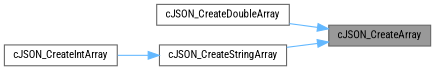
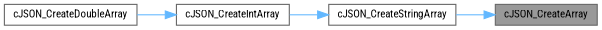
(303, 25) -> (151, 15)
